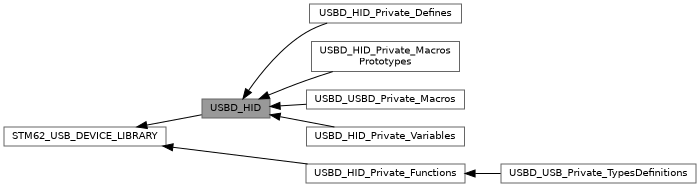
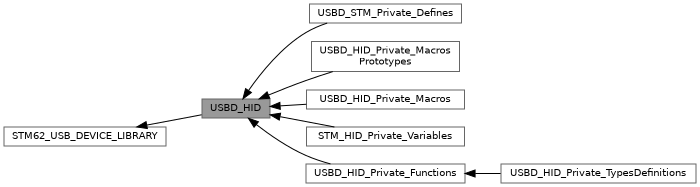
(386, 14) -> (386, 14)
(386, 100) -> (386, 100)
(386, 136) -> (386, 136)
(240, 156) -> (291, 148)
(598, 174) -> (598, 174)
